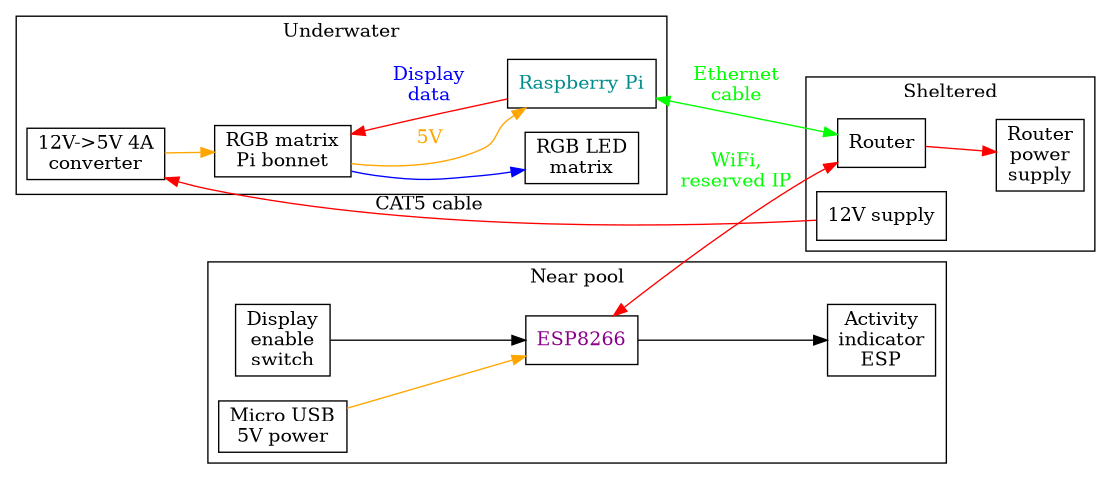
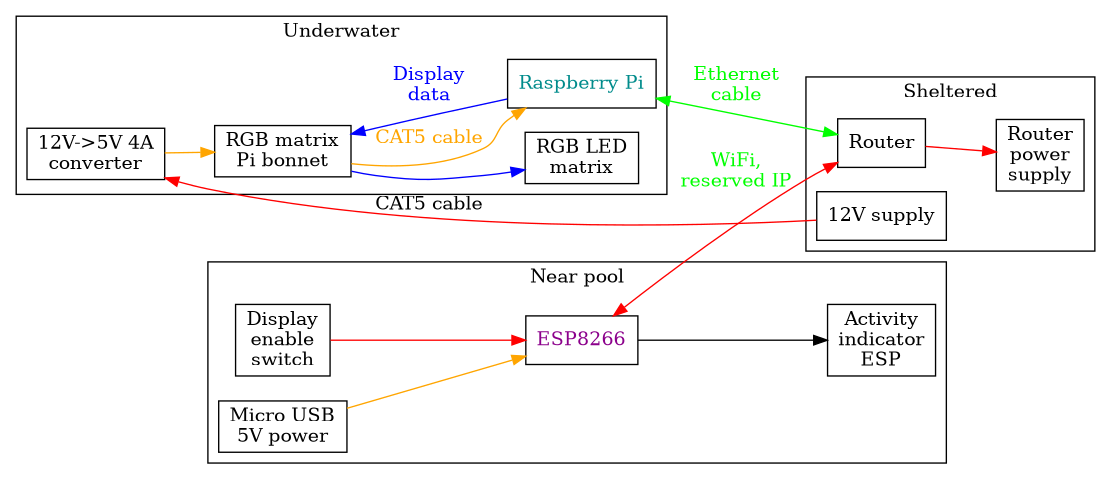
(436, 114) -> (436, 114)
(429, 138) -> (429, 138)
(421, 340) -> (421, 340)
